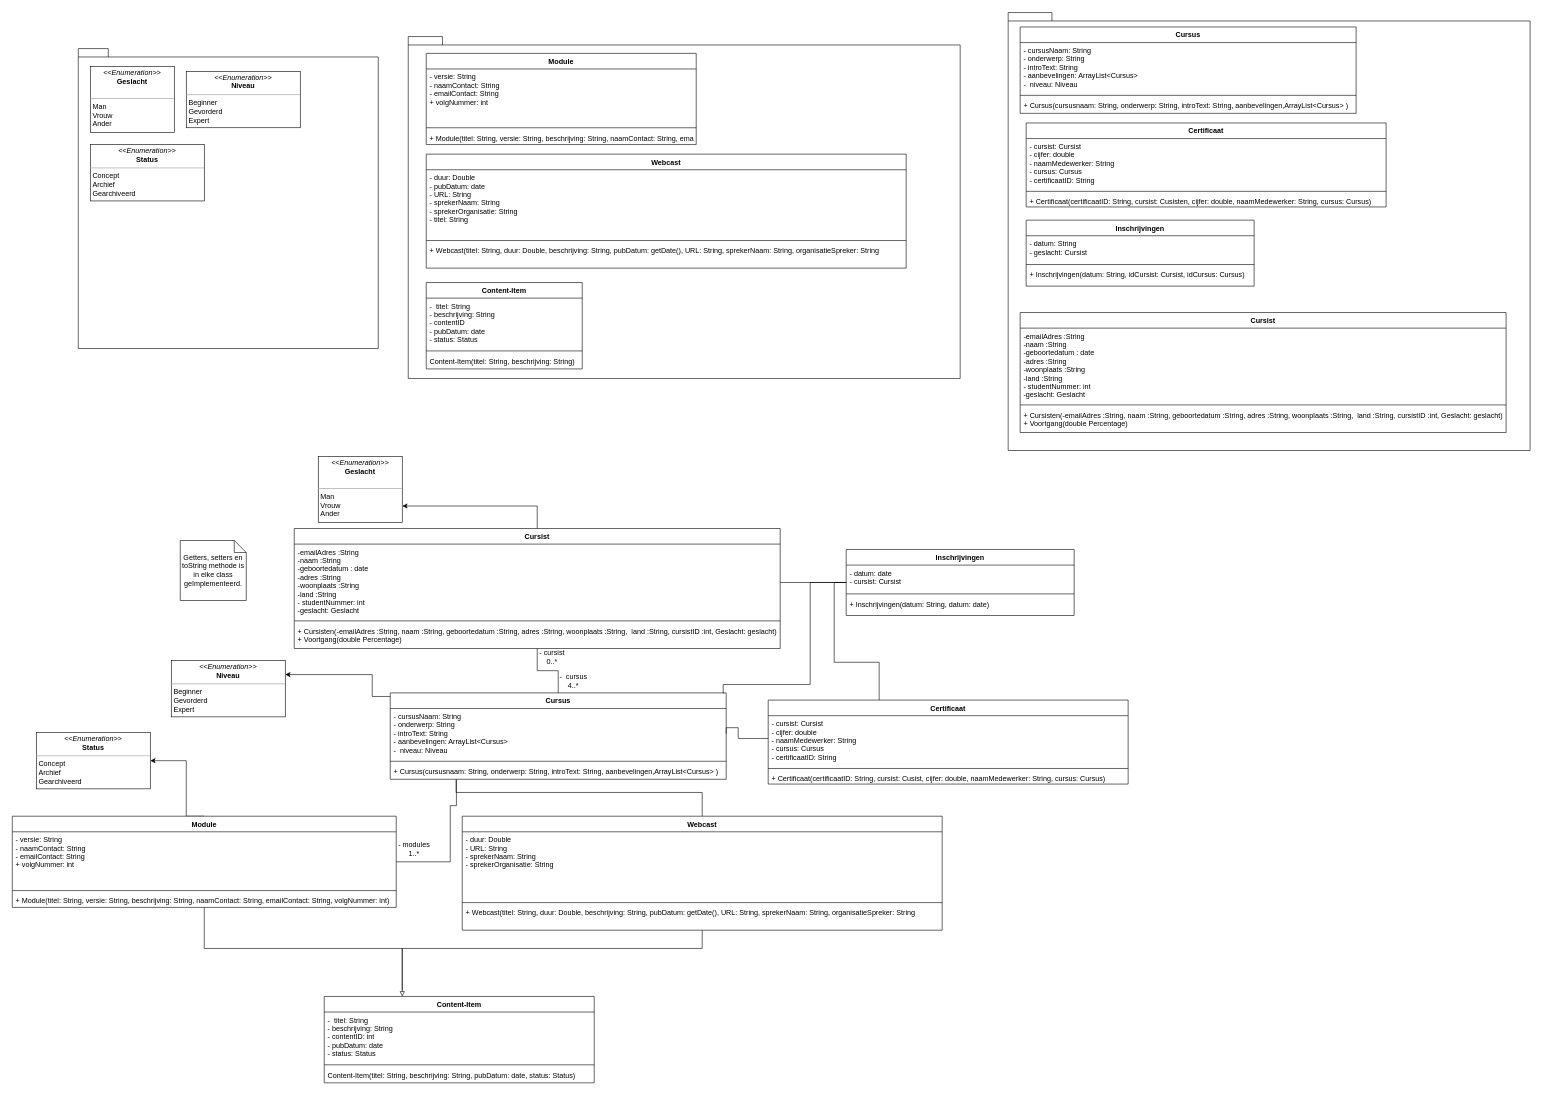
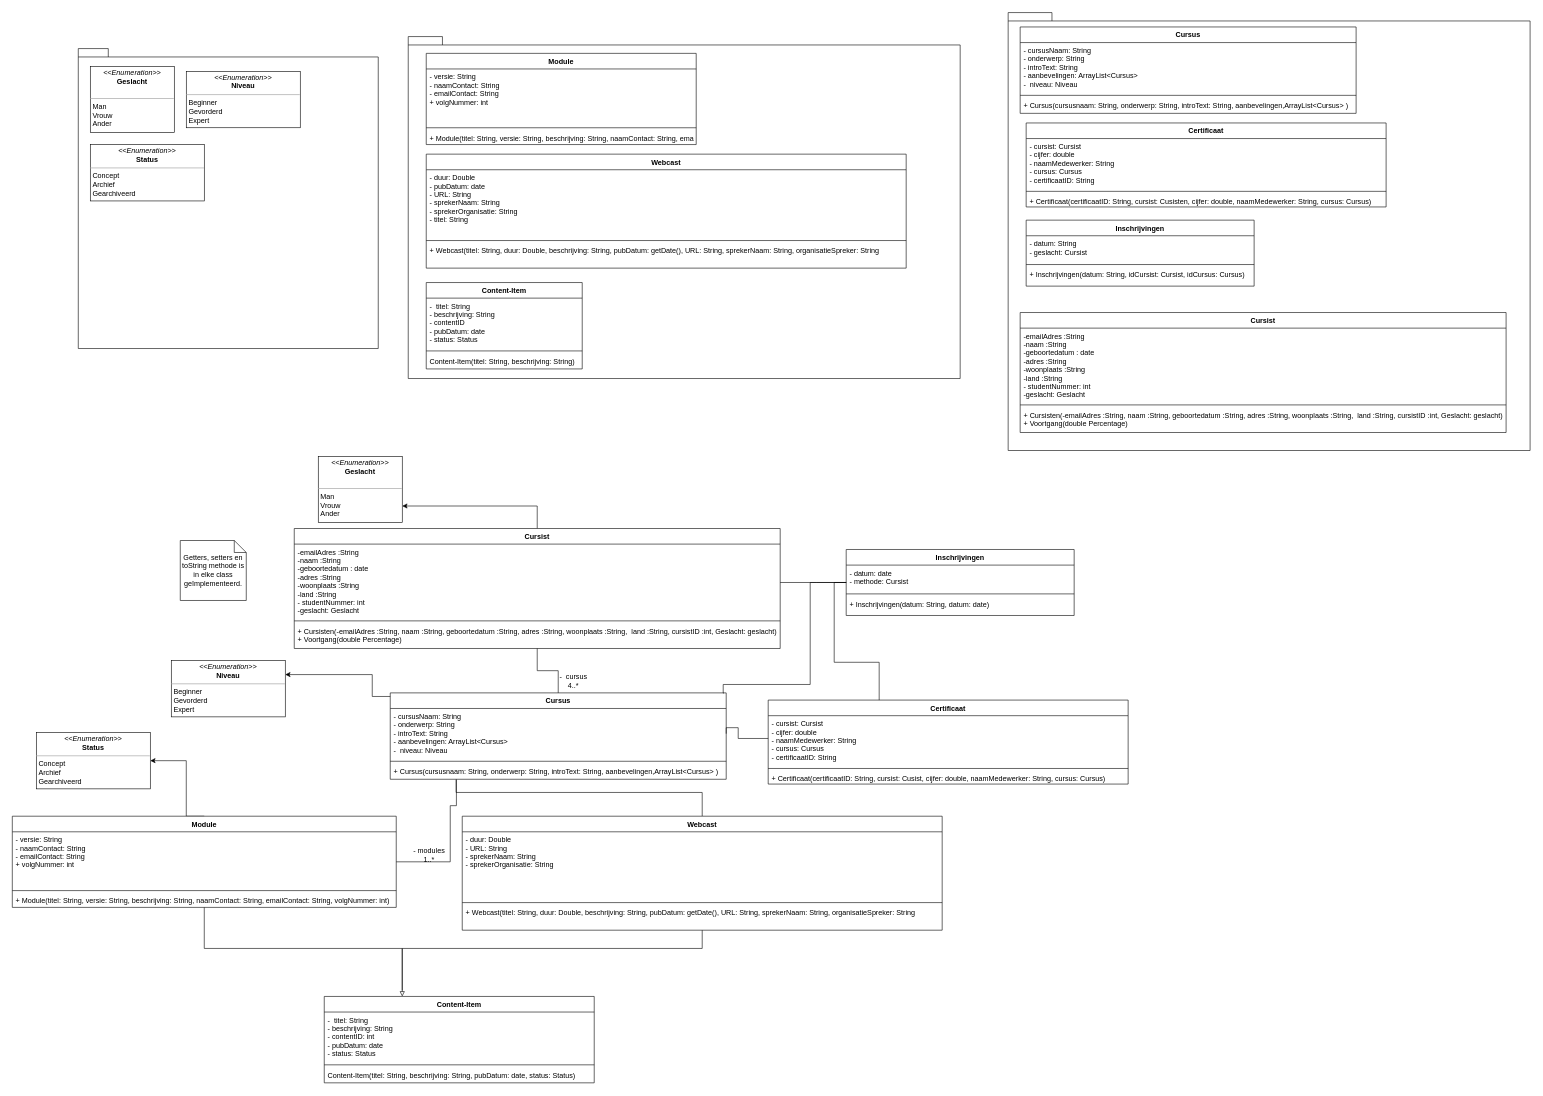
(873, 573) -> (873, 573)
(552, 657) -> none
(414, 849) -> (429, 855)
